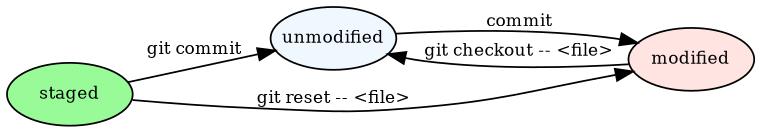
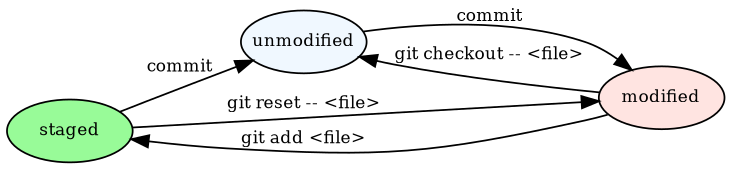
(195, 50) -> (180, 67)
none -> (380, 152)
